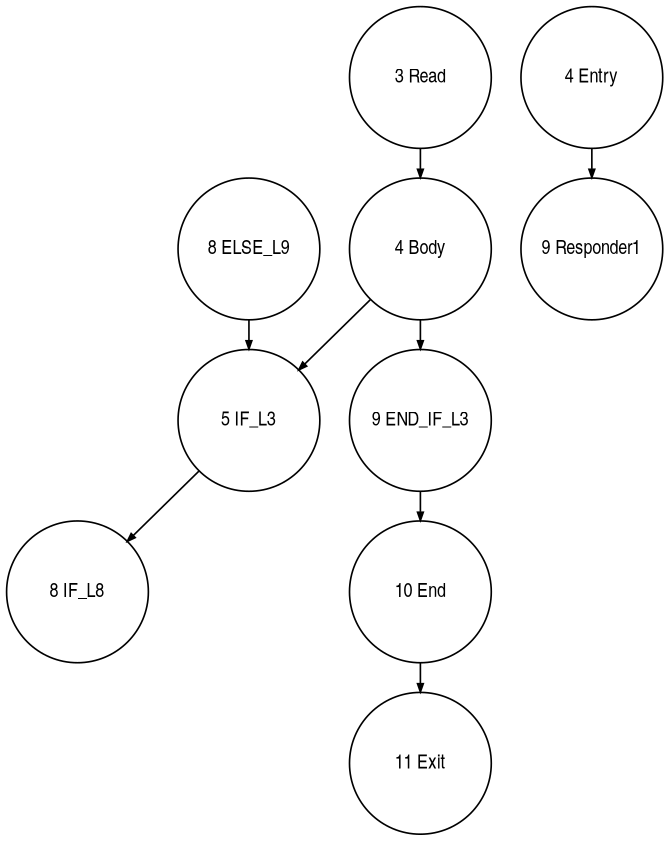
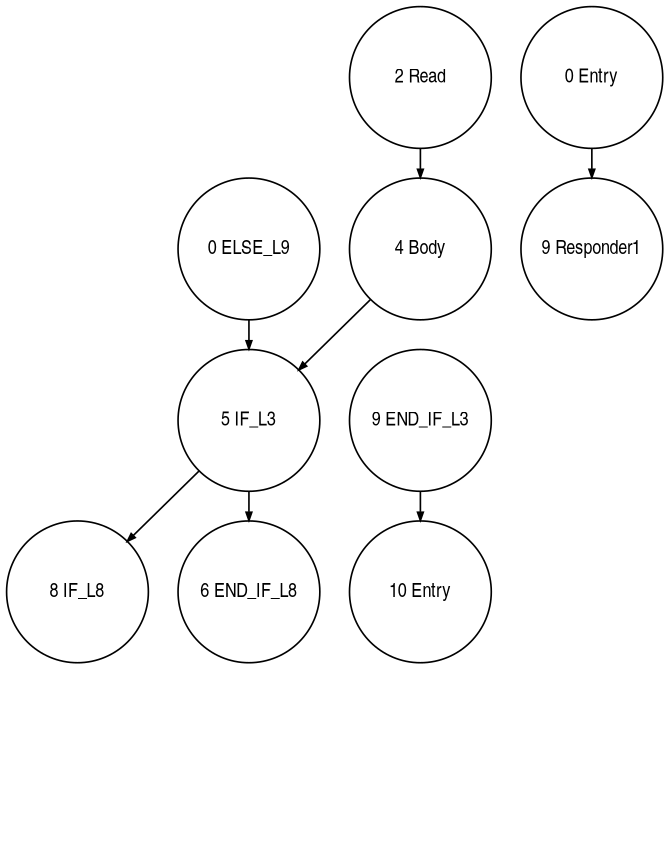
(420, 77) -> (420, 77)
(592, 77) -> (592, 77)
(249, 249) -> (249, 249)
(420, 330) -> none
none -> (249, 592)
(420, 592) -> (420, 592)
(420, 763) -> none
